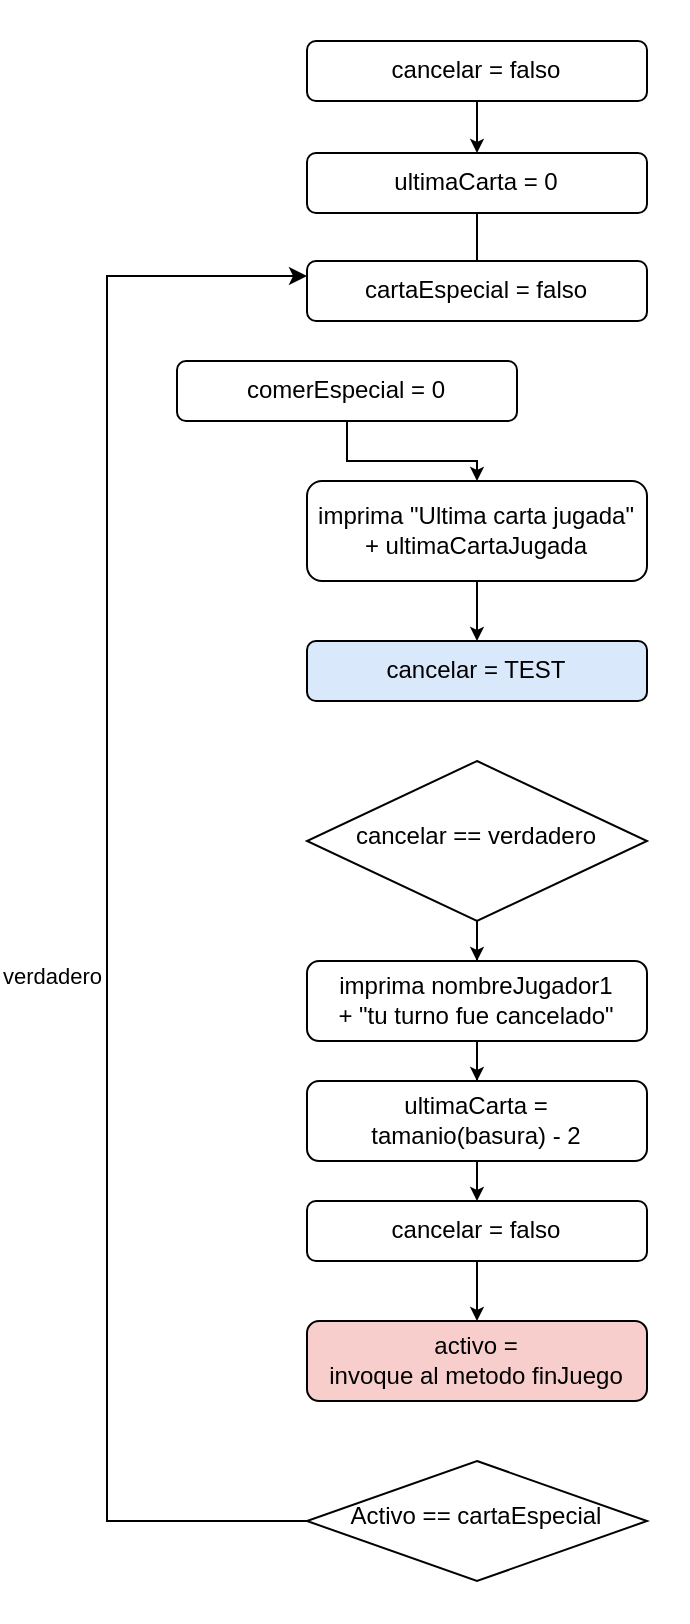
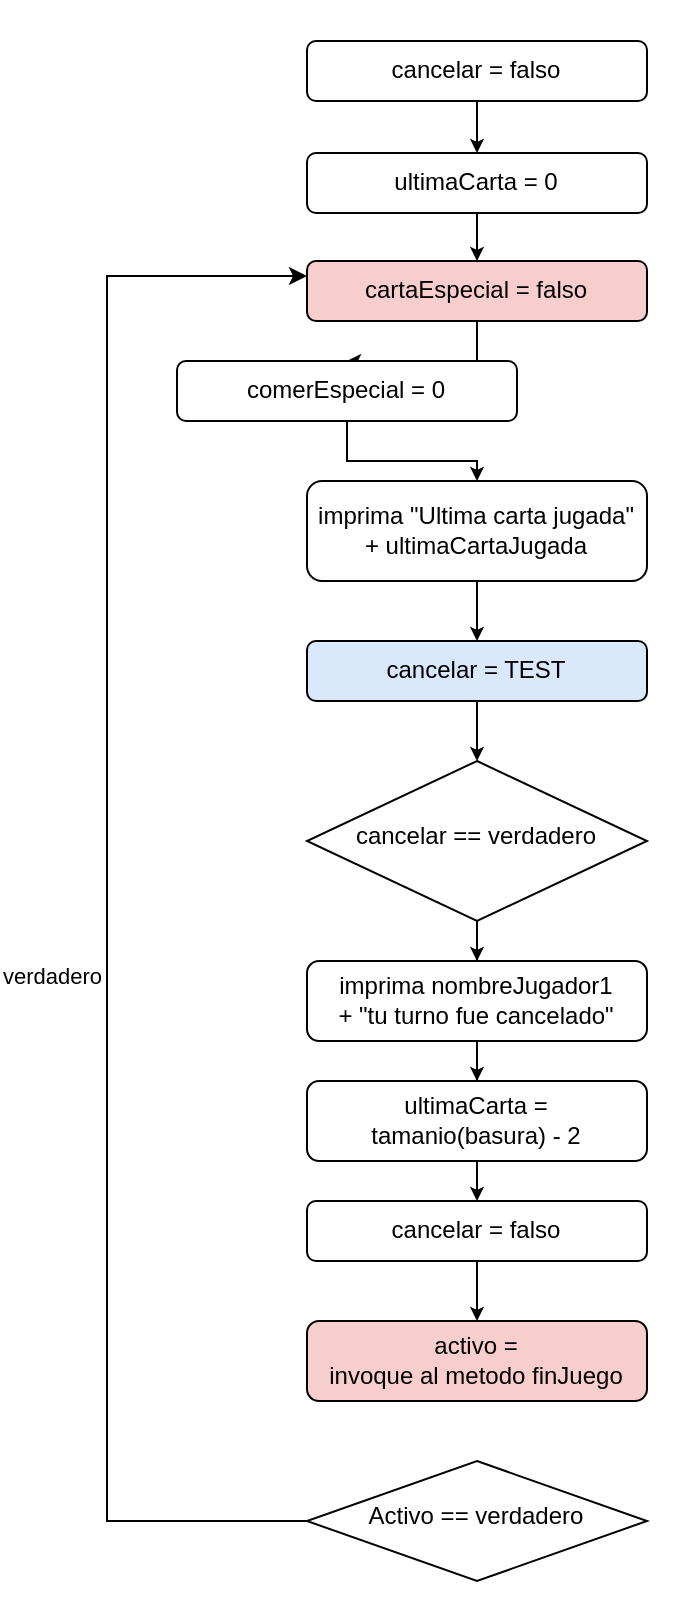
(477, 253) -> (477, 249)
(477, 291) -> (477, 291)
none -> (477, 342)
none -> (477, 736)
(477, 1517) -> (477, 1517)
